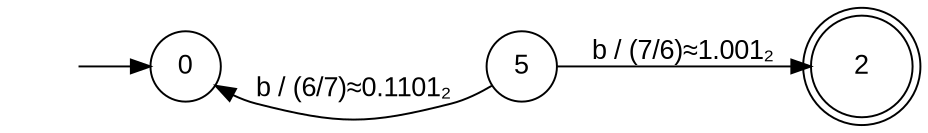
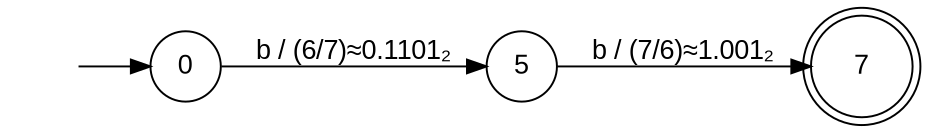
(862, 66) -> (862, 66)
(364, 119) -> (344, 66)
